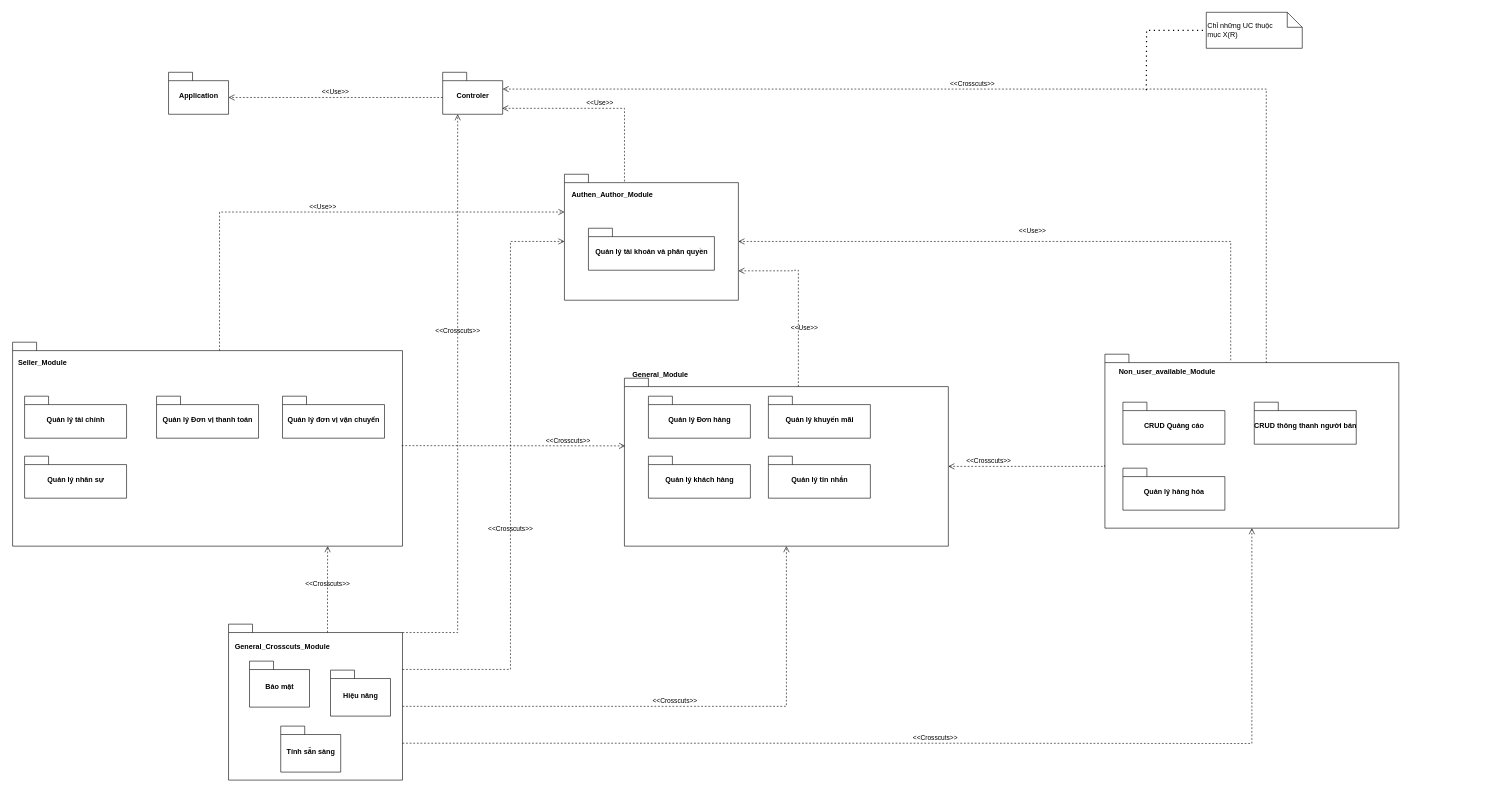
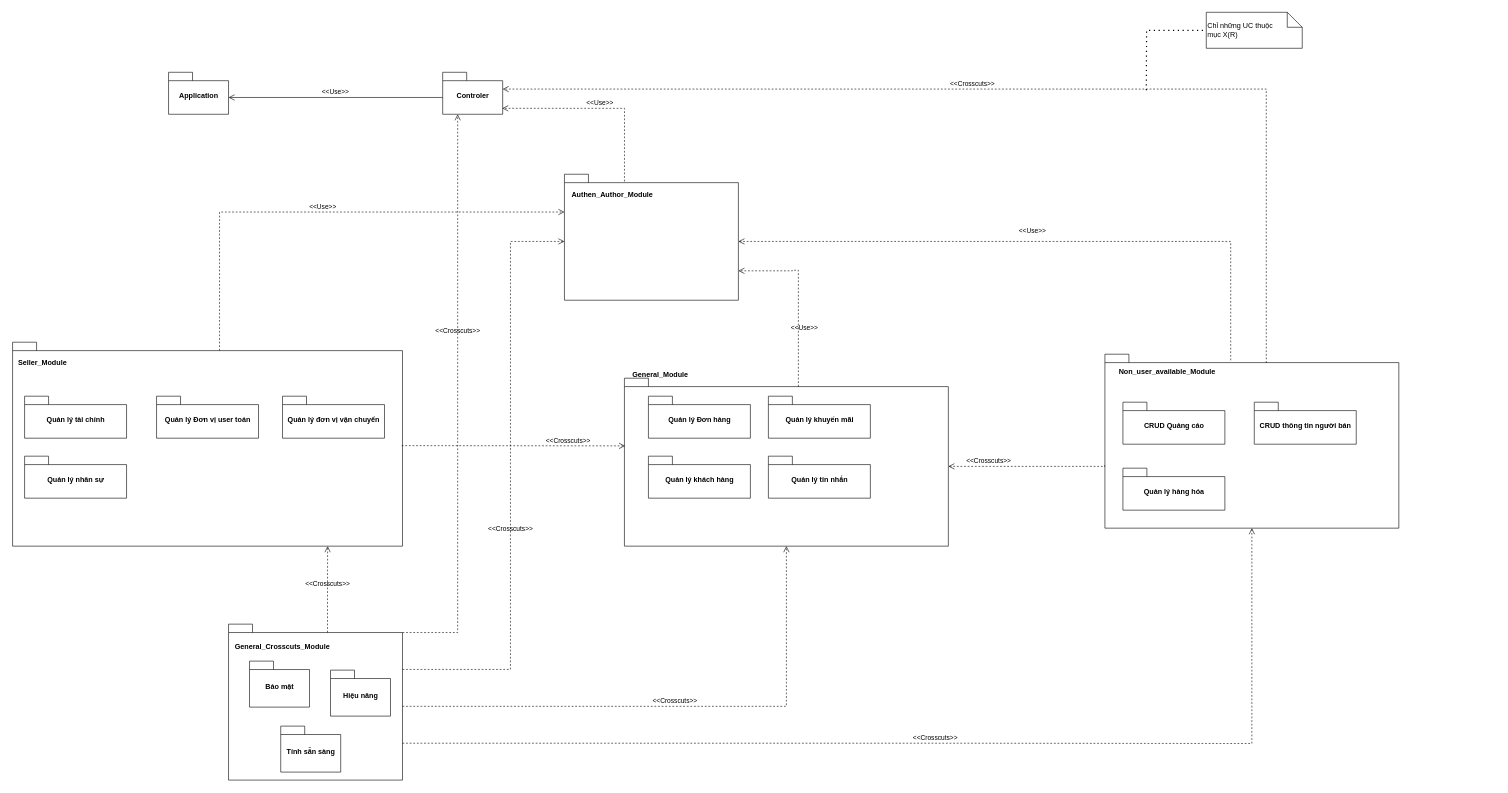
(336, 98) -> (336, 98)
(651, 249) -> none
(208, 420) -> (208, 420)
(1306, 426) -> (1306, 426)
